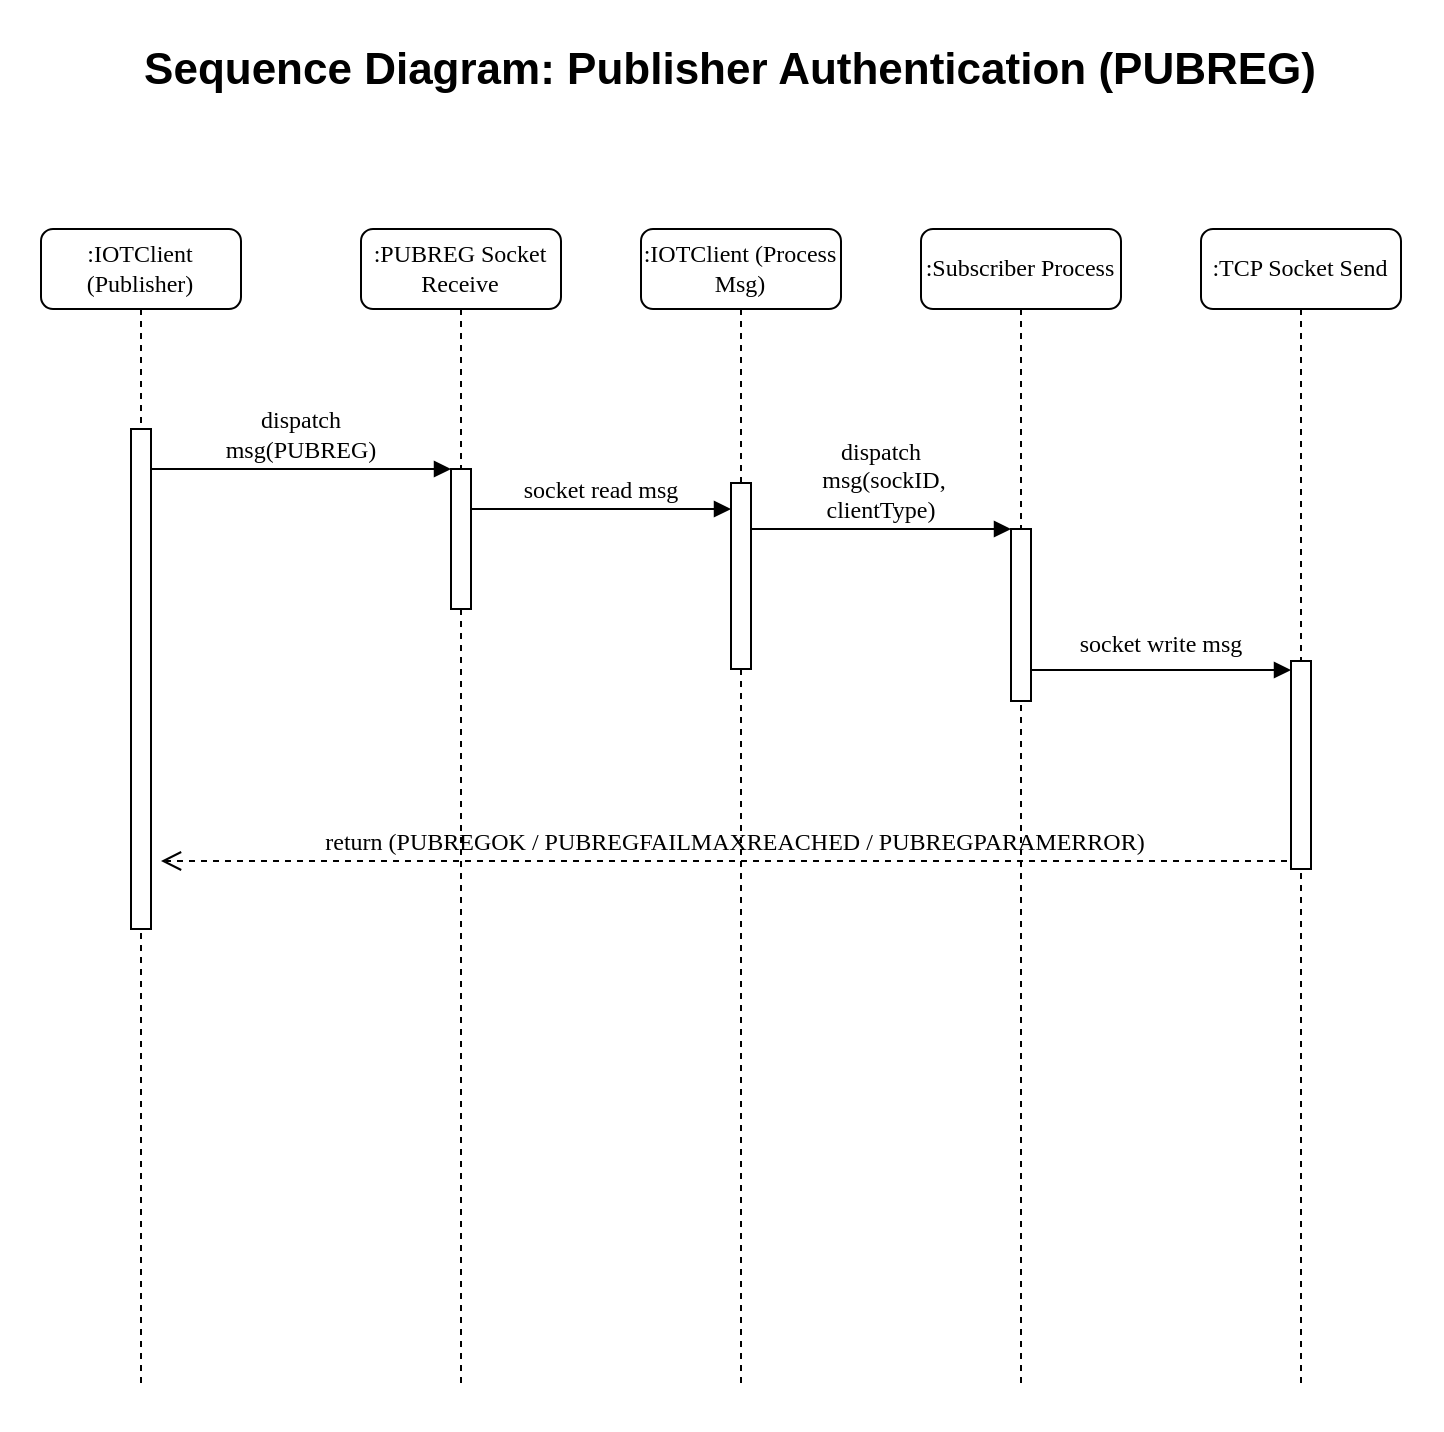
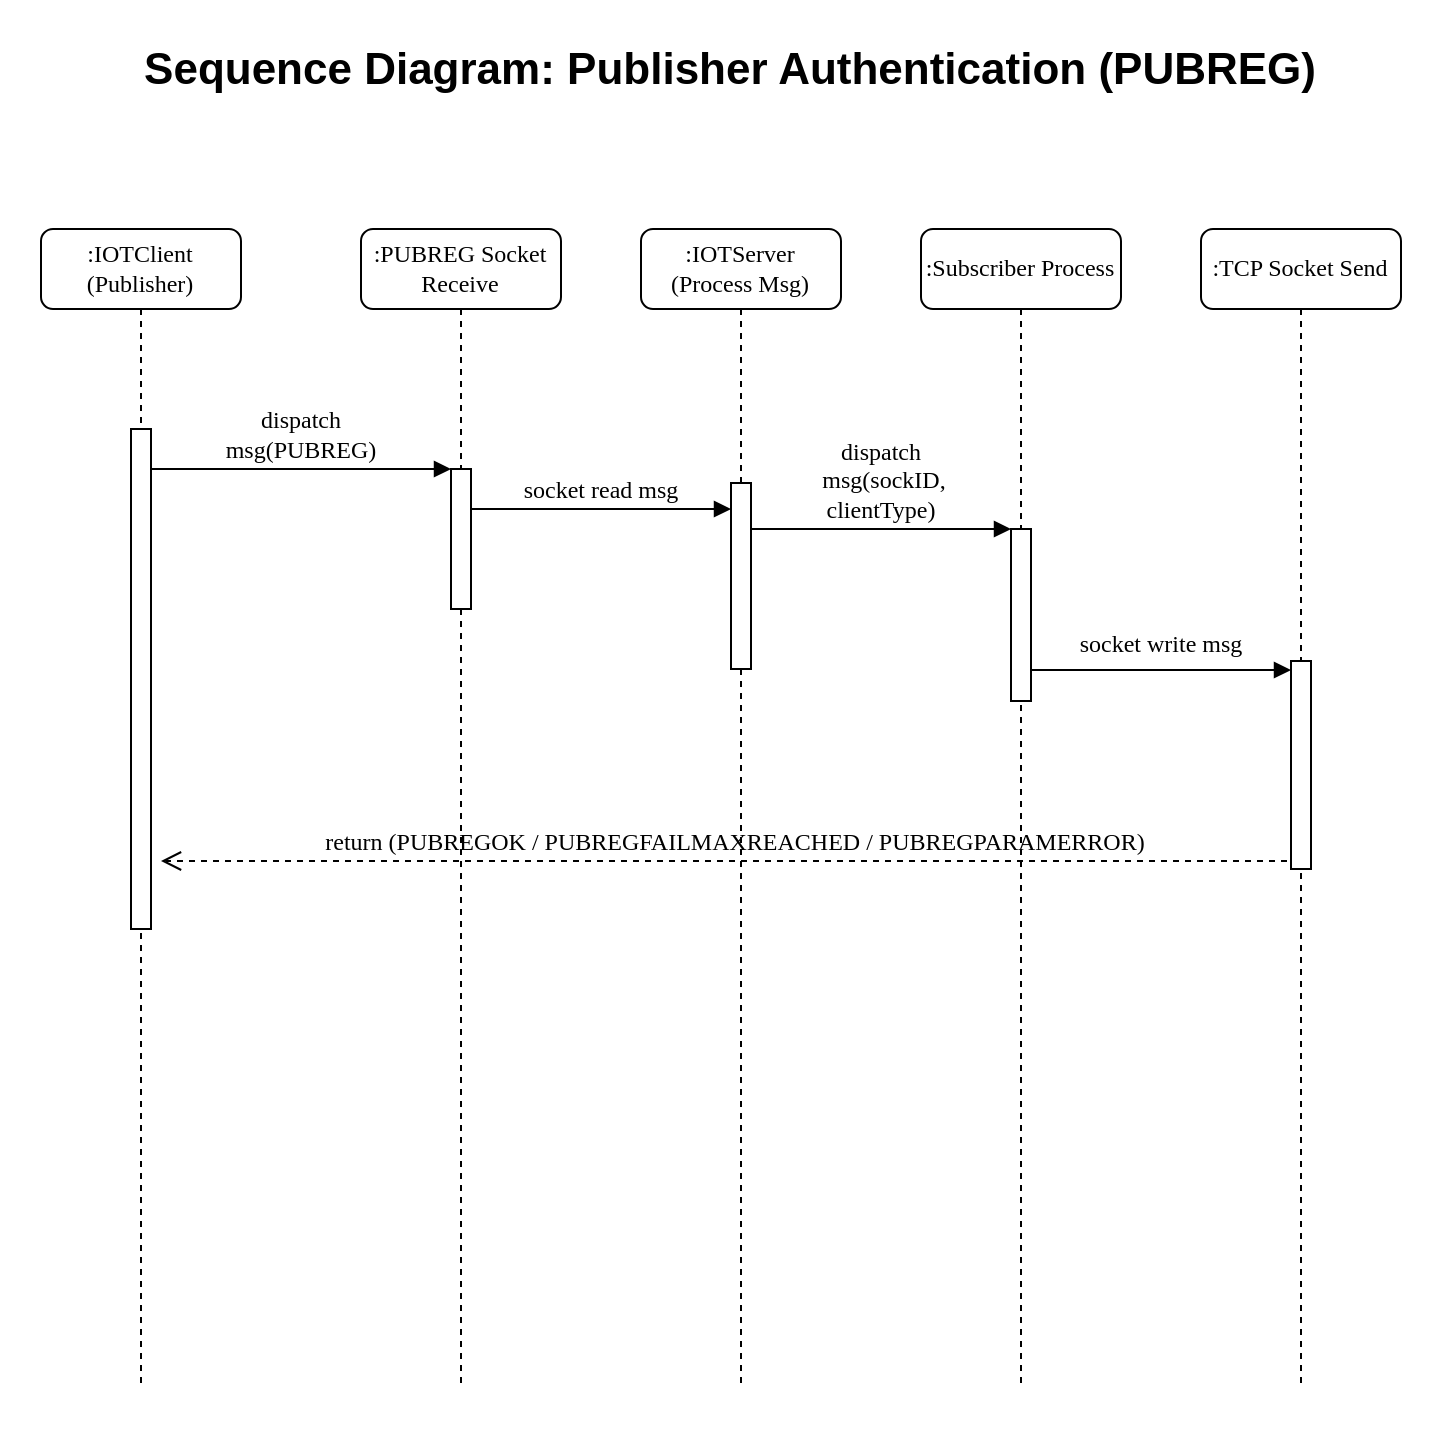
(741, 269) -> (741, 269)
